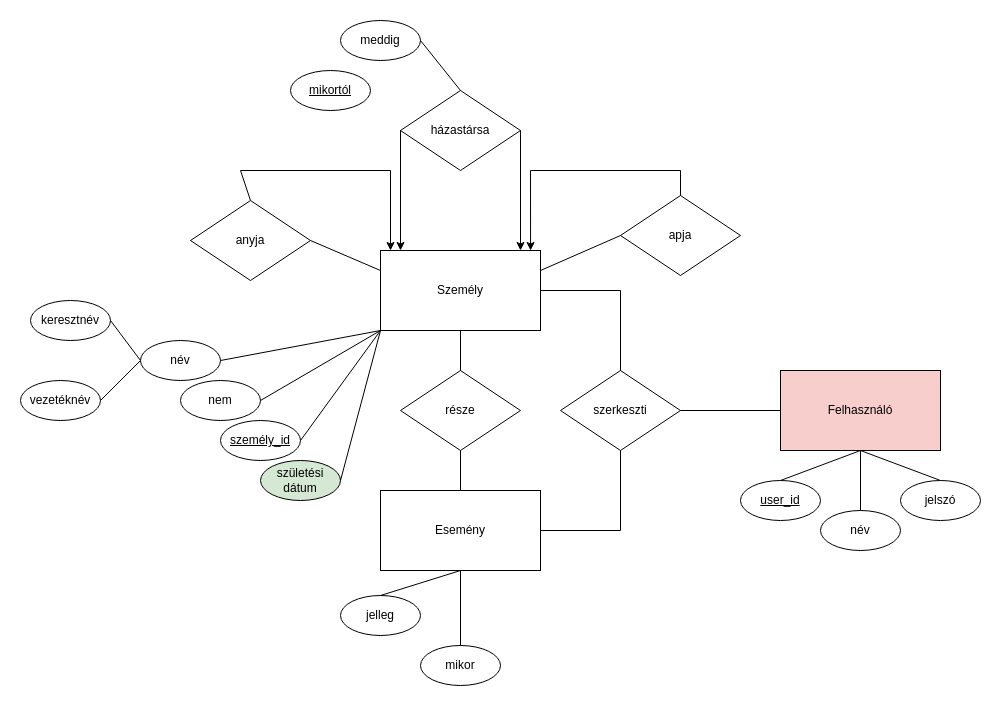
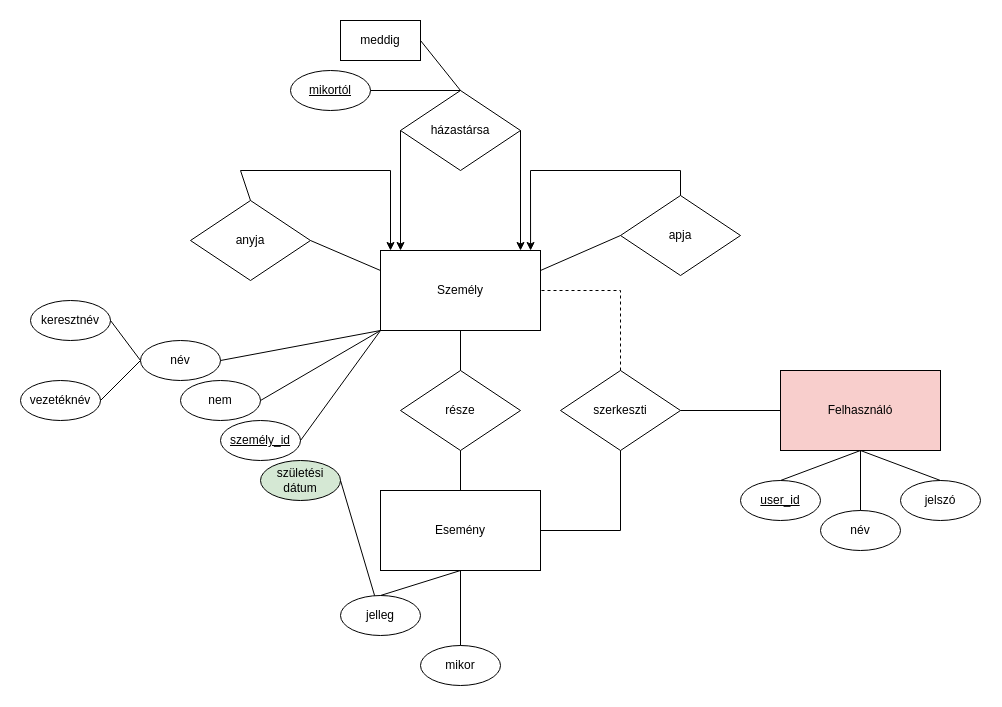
(381, 41) -> (381, 41)
none -> (414, 91)
(620, 291) -> (620, 291)
(360, 408) -> (358, 538)
